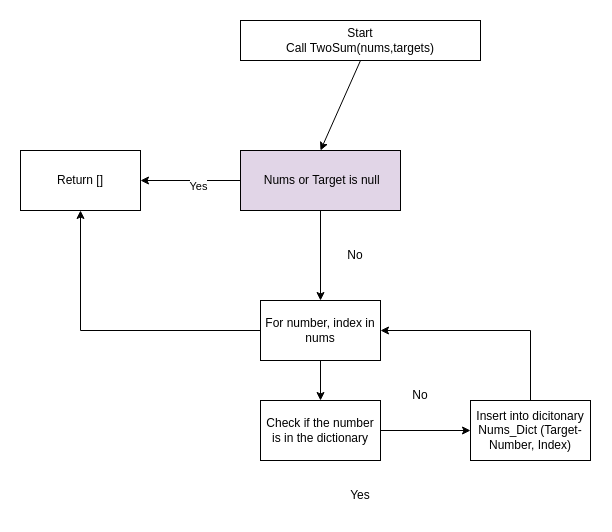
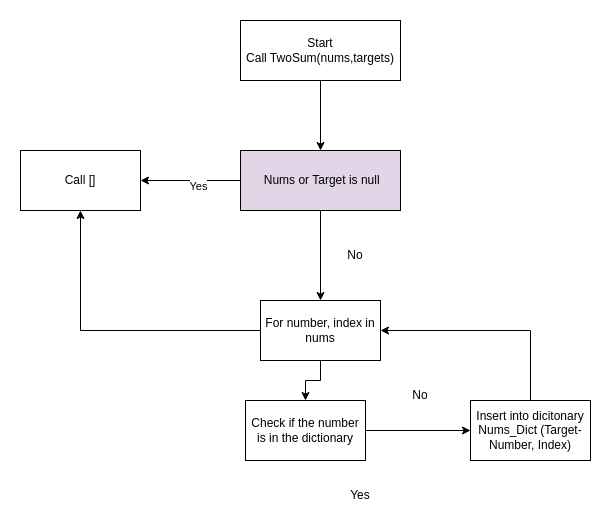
(361, 41) -> (321, 51)
(81, 181) -> (81, 181)
(321, 431) -> (306, 431)
